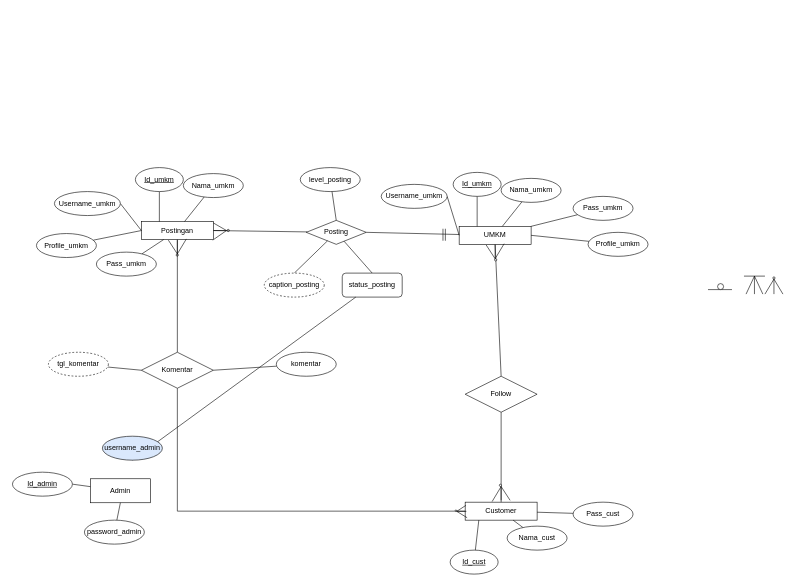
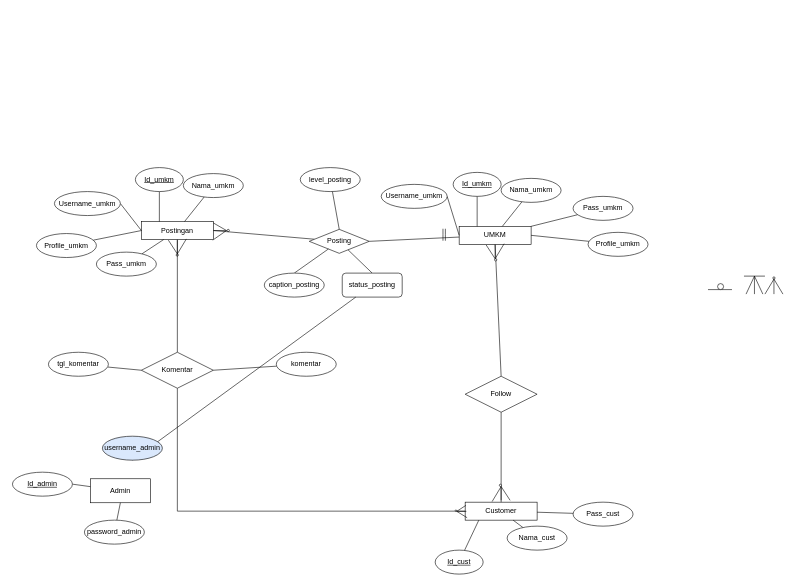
(336, 233) -> (339, 242)
(294, 285) -> (294, 285)
(78, 365) -> (78, 365)
(474, 563) -> (459, 563)
